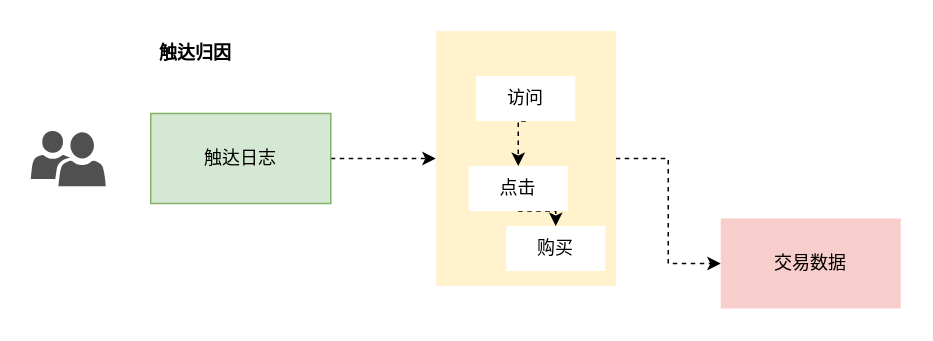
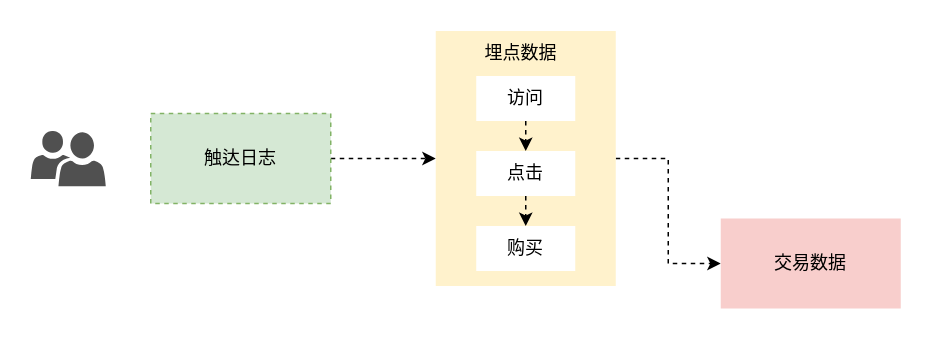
(196, 53) -> none
none -> (521, 53)
(241, 158) -> (241, 158)
(518, 188) -> (526, 173)
(556, 248) -> (526, 248)
